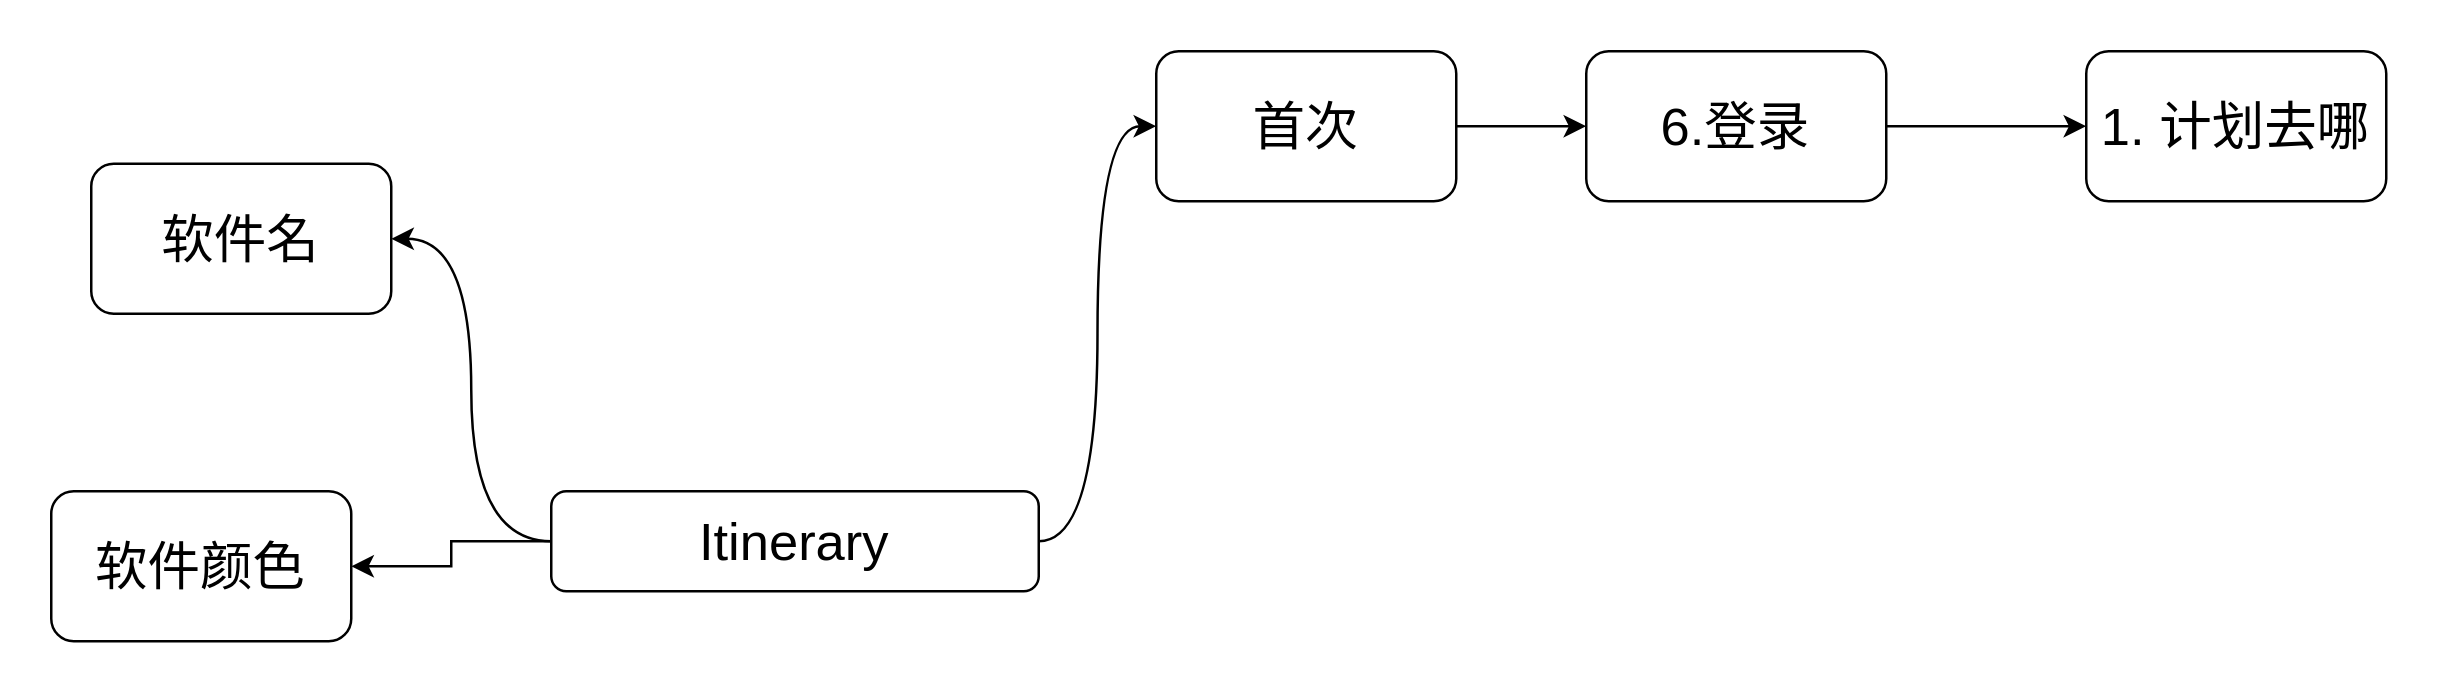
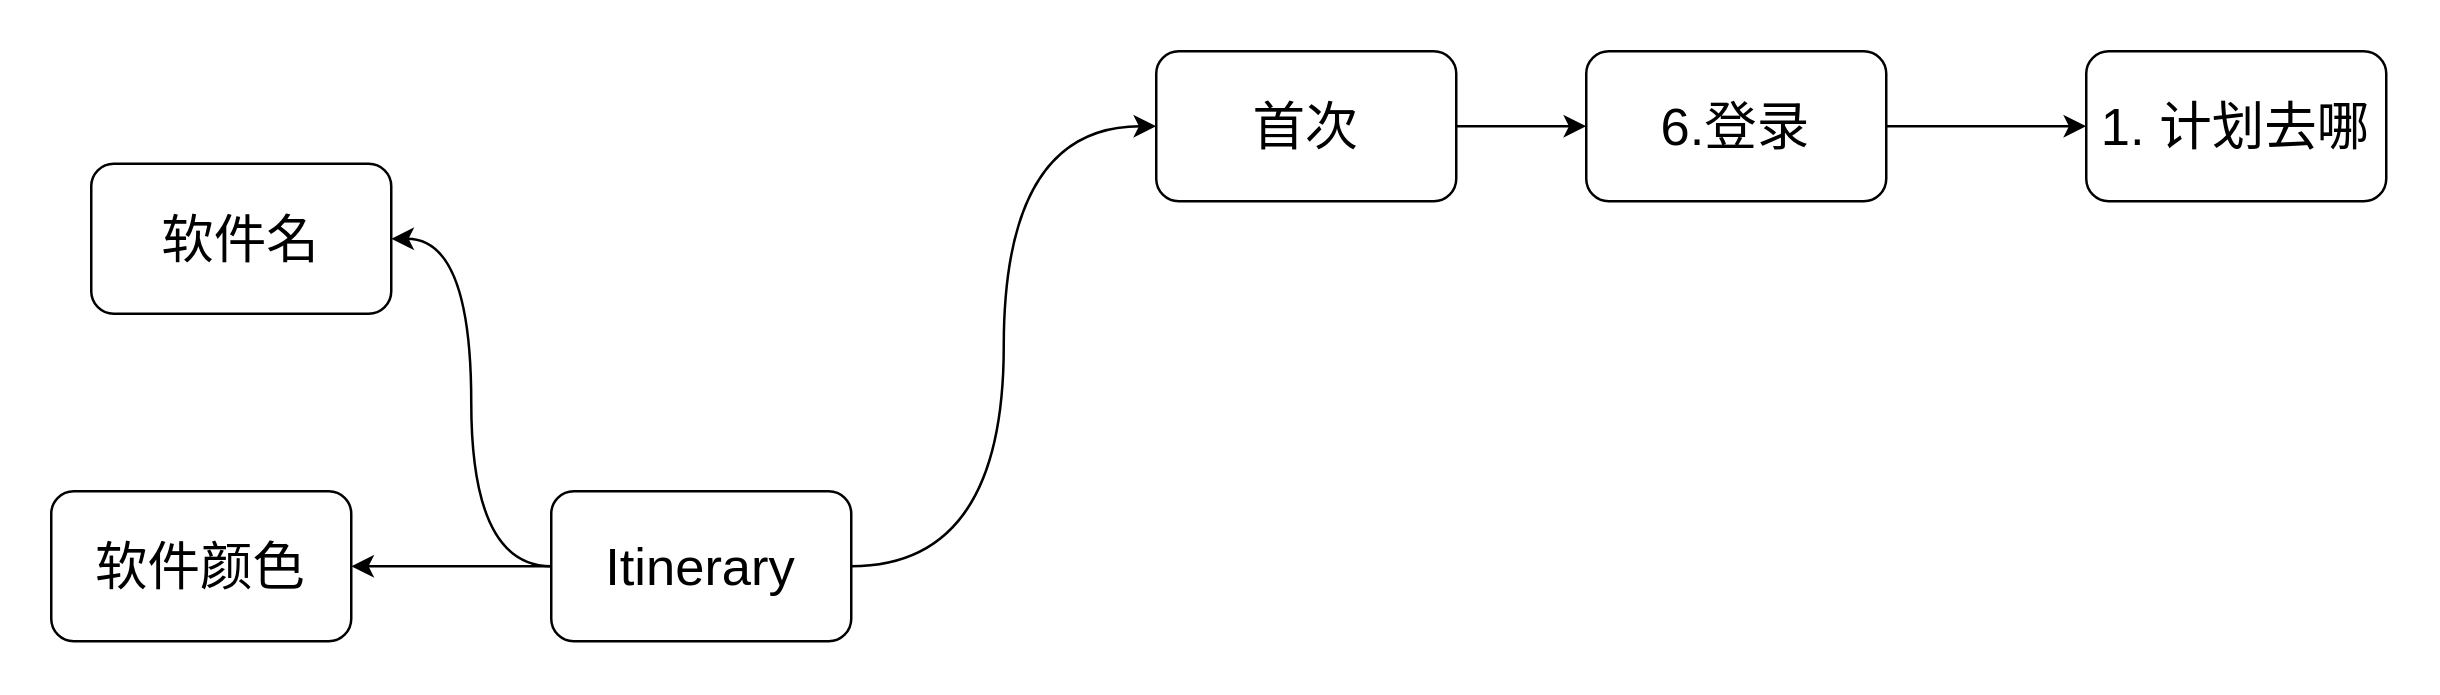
(795, 541) -> (701, 566)
